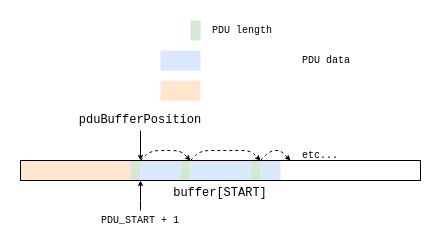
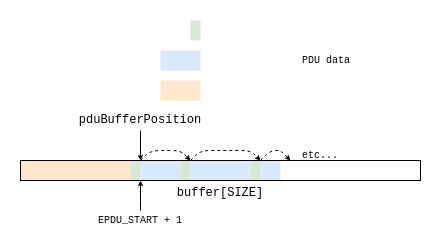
(246, 31) -> none
(221, 192) -> (221, 192)
(141, 221) -> (141, 221)
